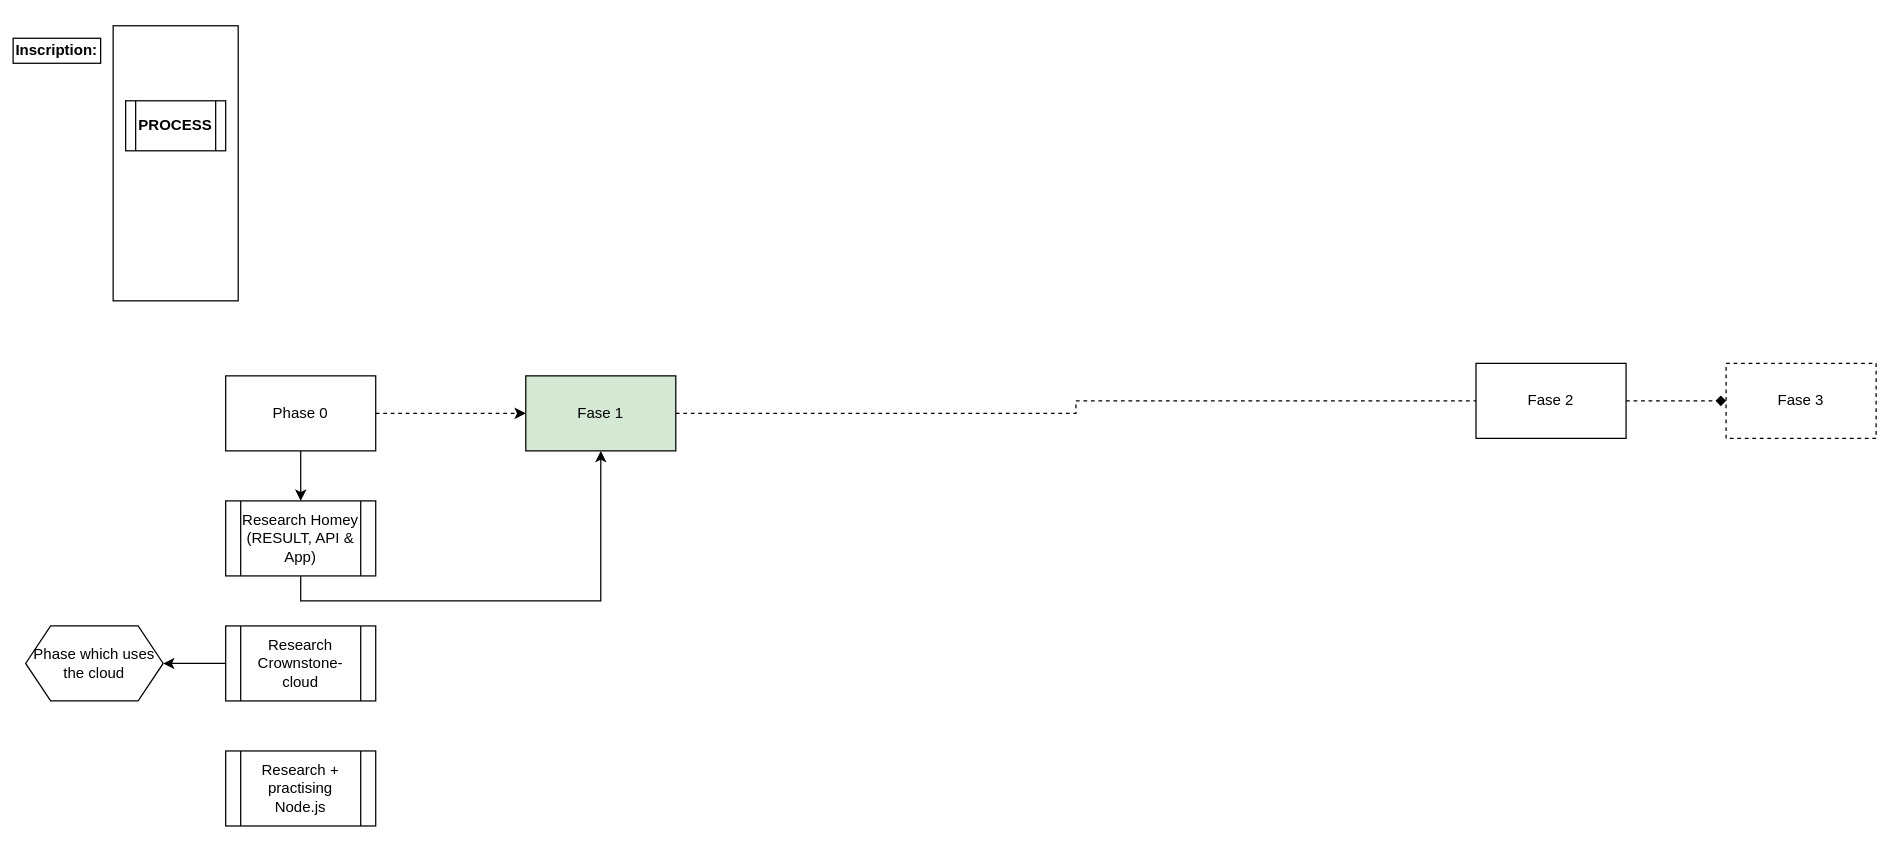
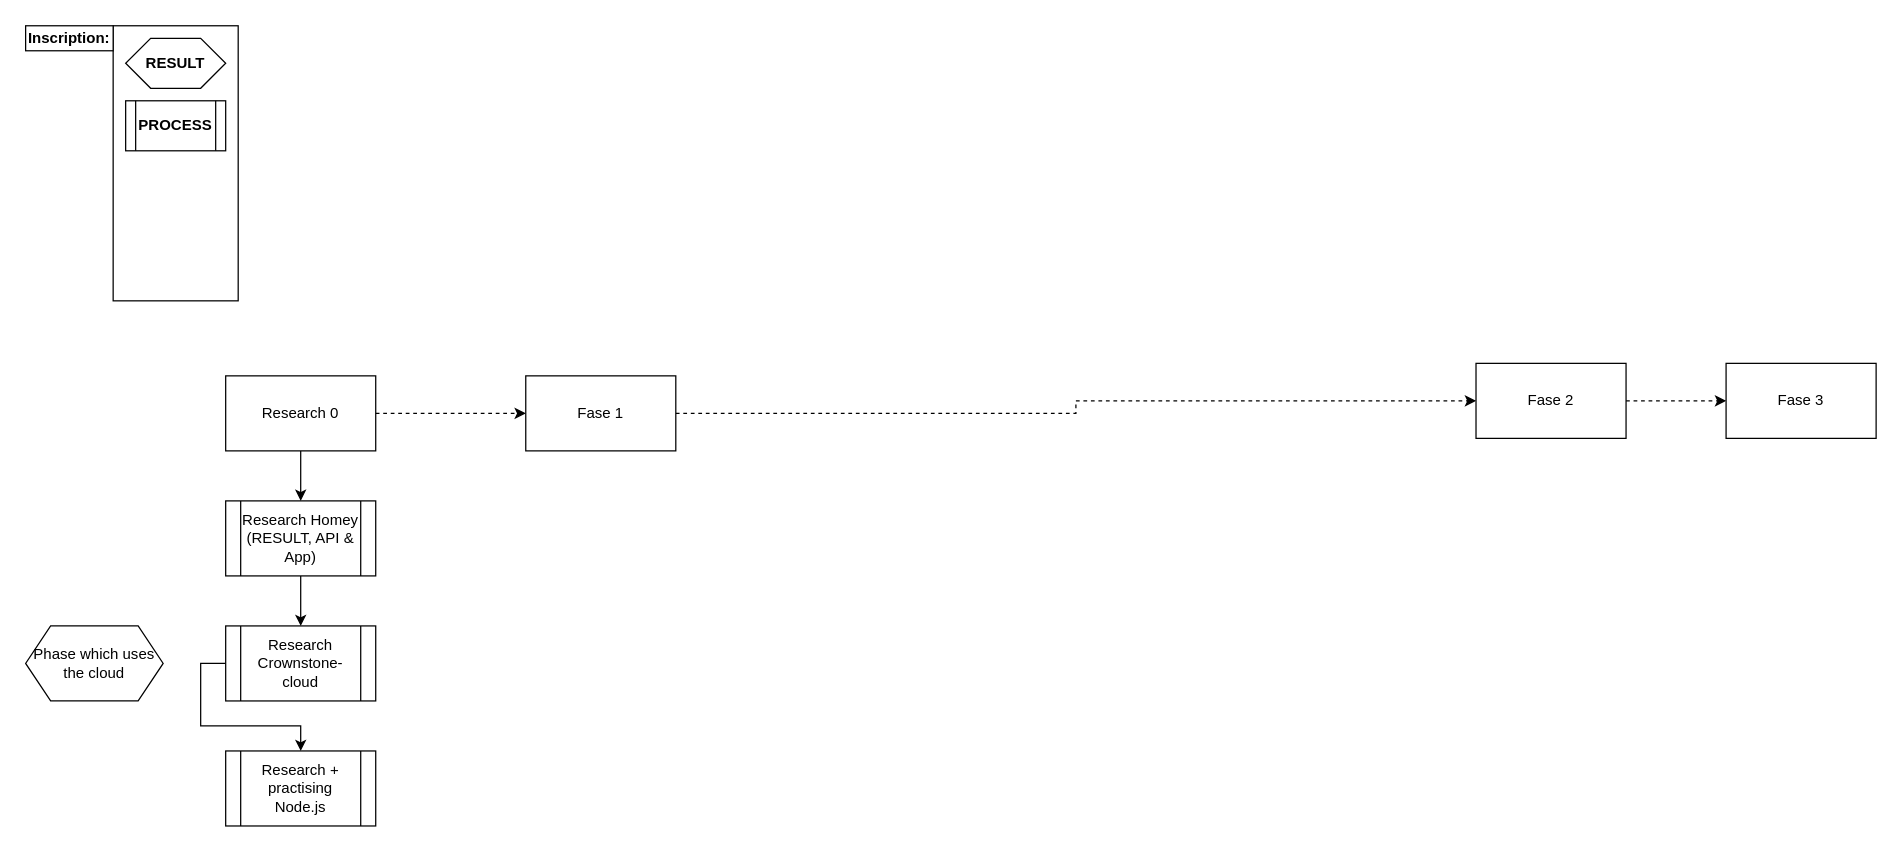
(57, 51) -> (69, 38)
none -> (176, 63)
(1469, 401) -> (1466, 401)
(1715, 401) -> (1716, 401)
(1801, 401) -> (1801, 401)
(301, 413) -> (301, 413)
(601, 413) -> (601, 413)
(520, 601) -> (301, 608)
(187, 663) -> (228, 726)
